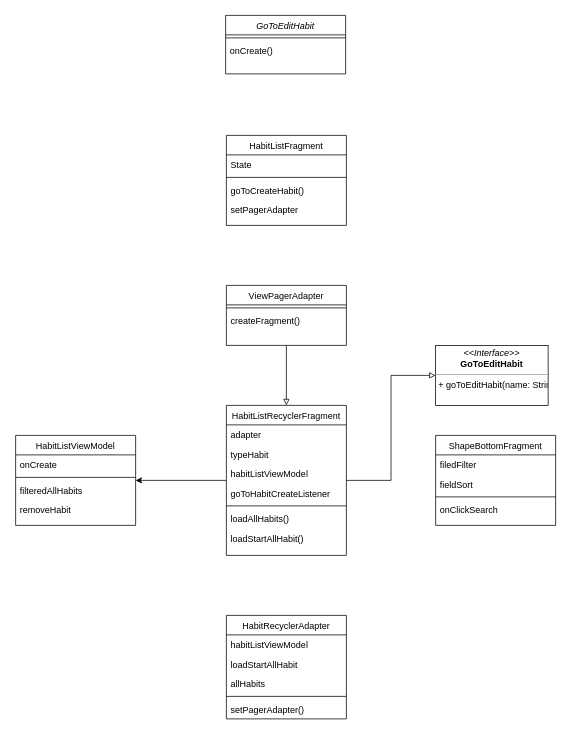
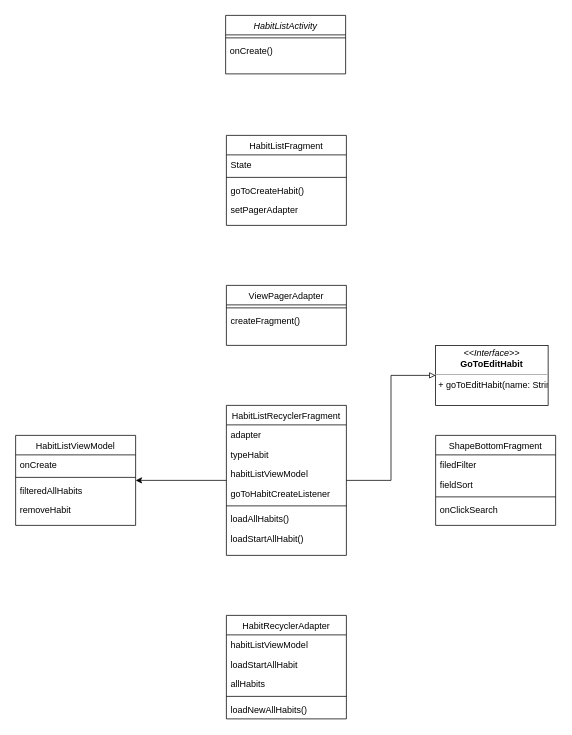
(285, 26) -> (285, 26)
(286, 373) -> none
(273, 710) -> (271, 710)
